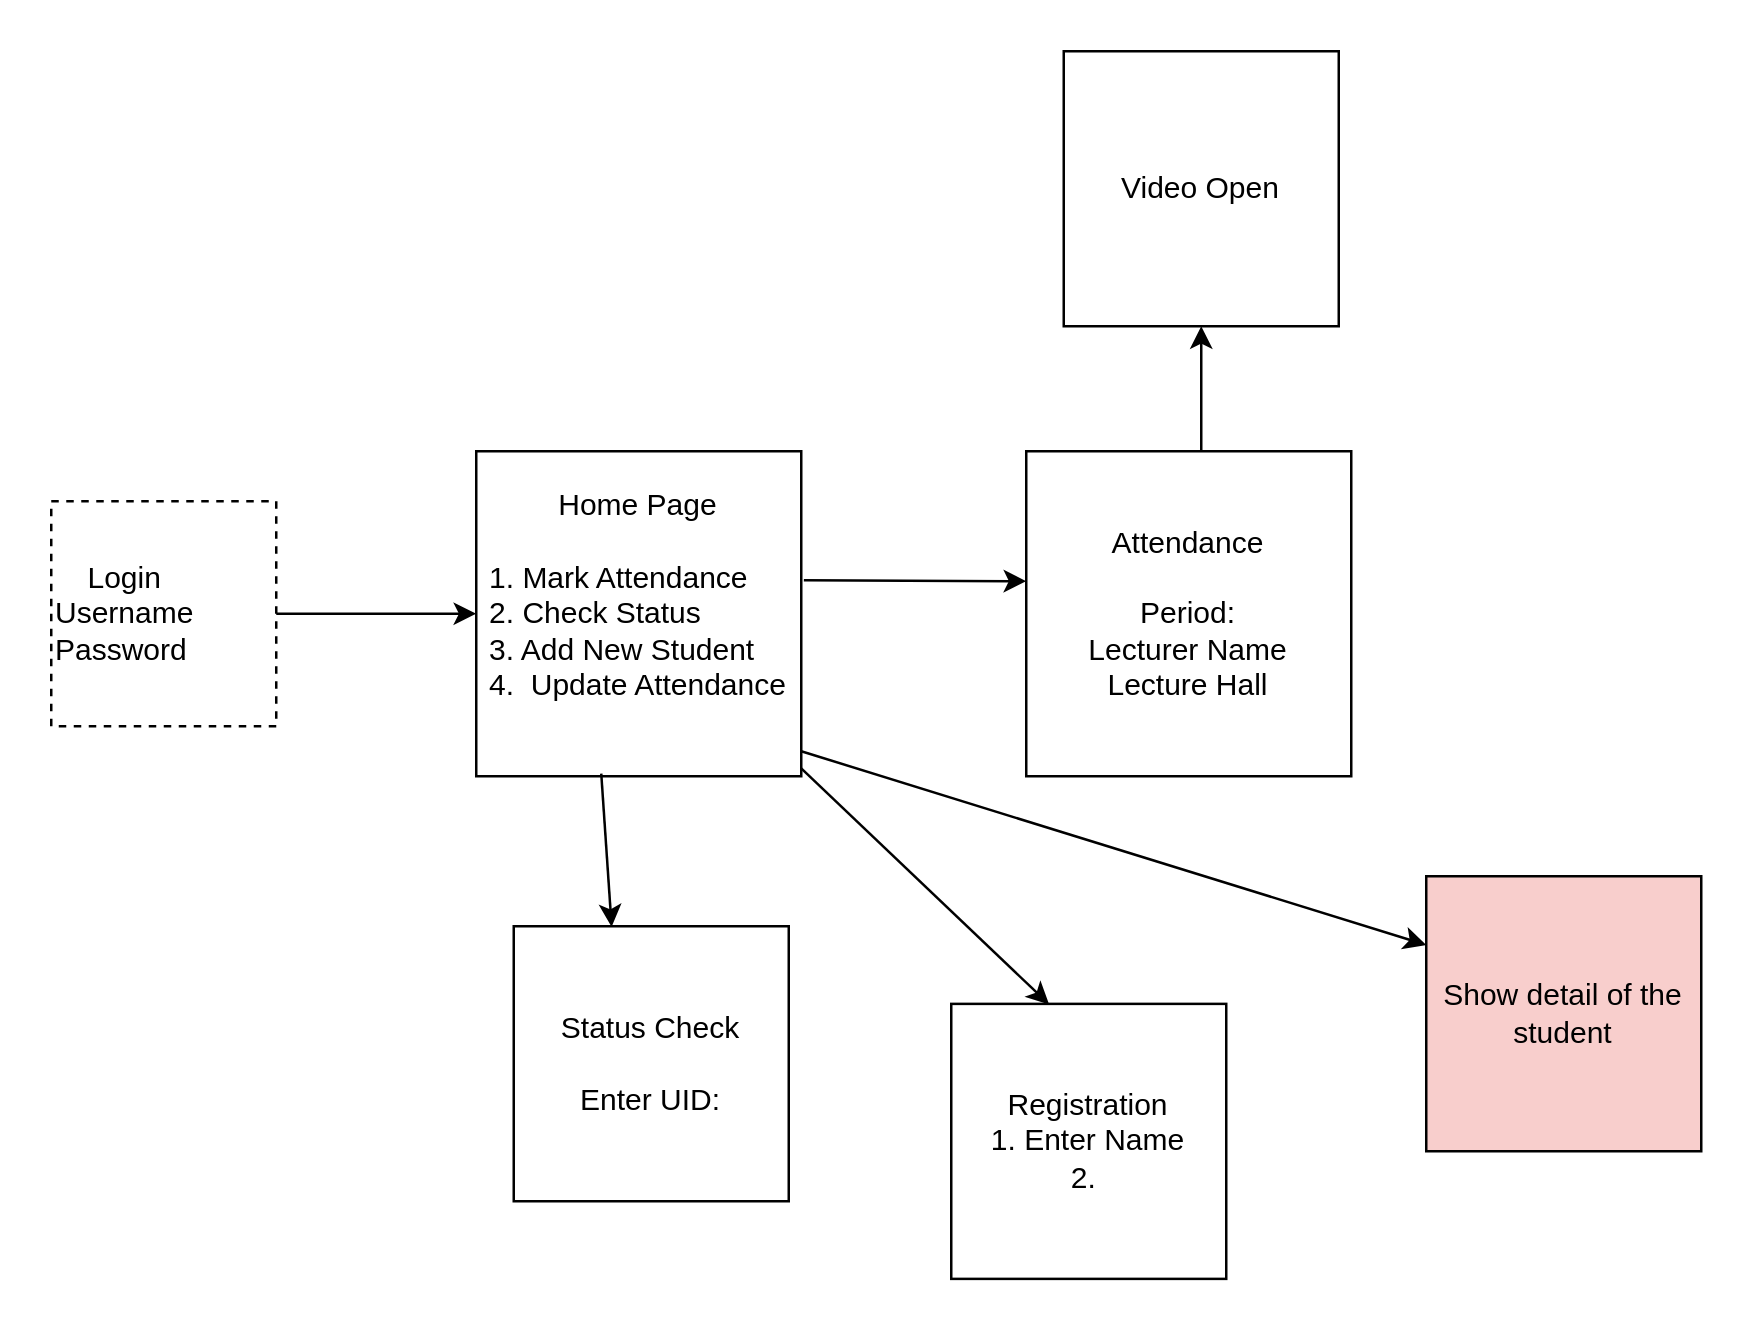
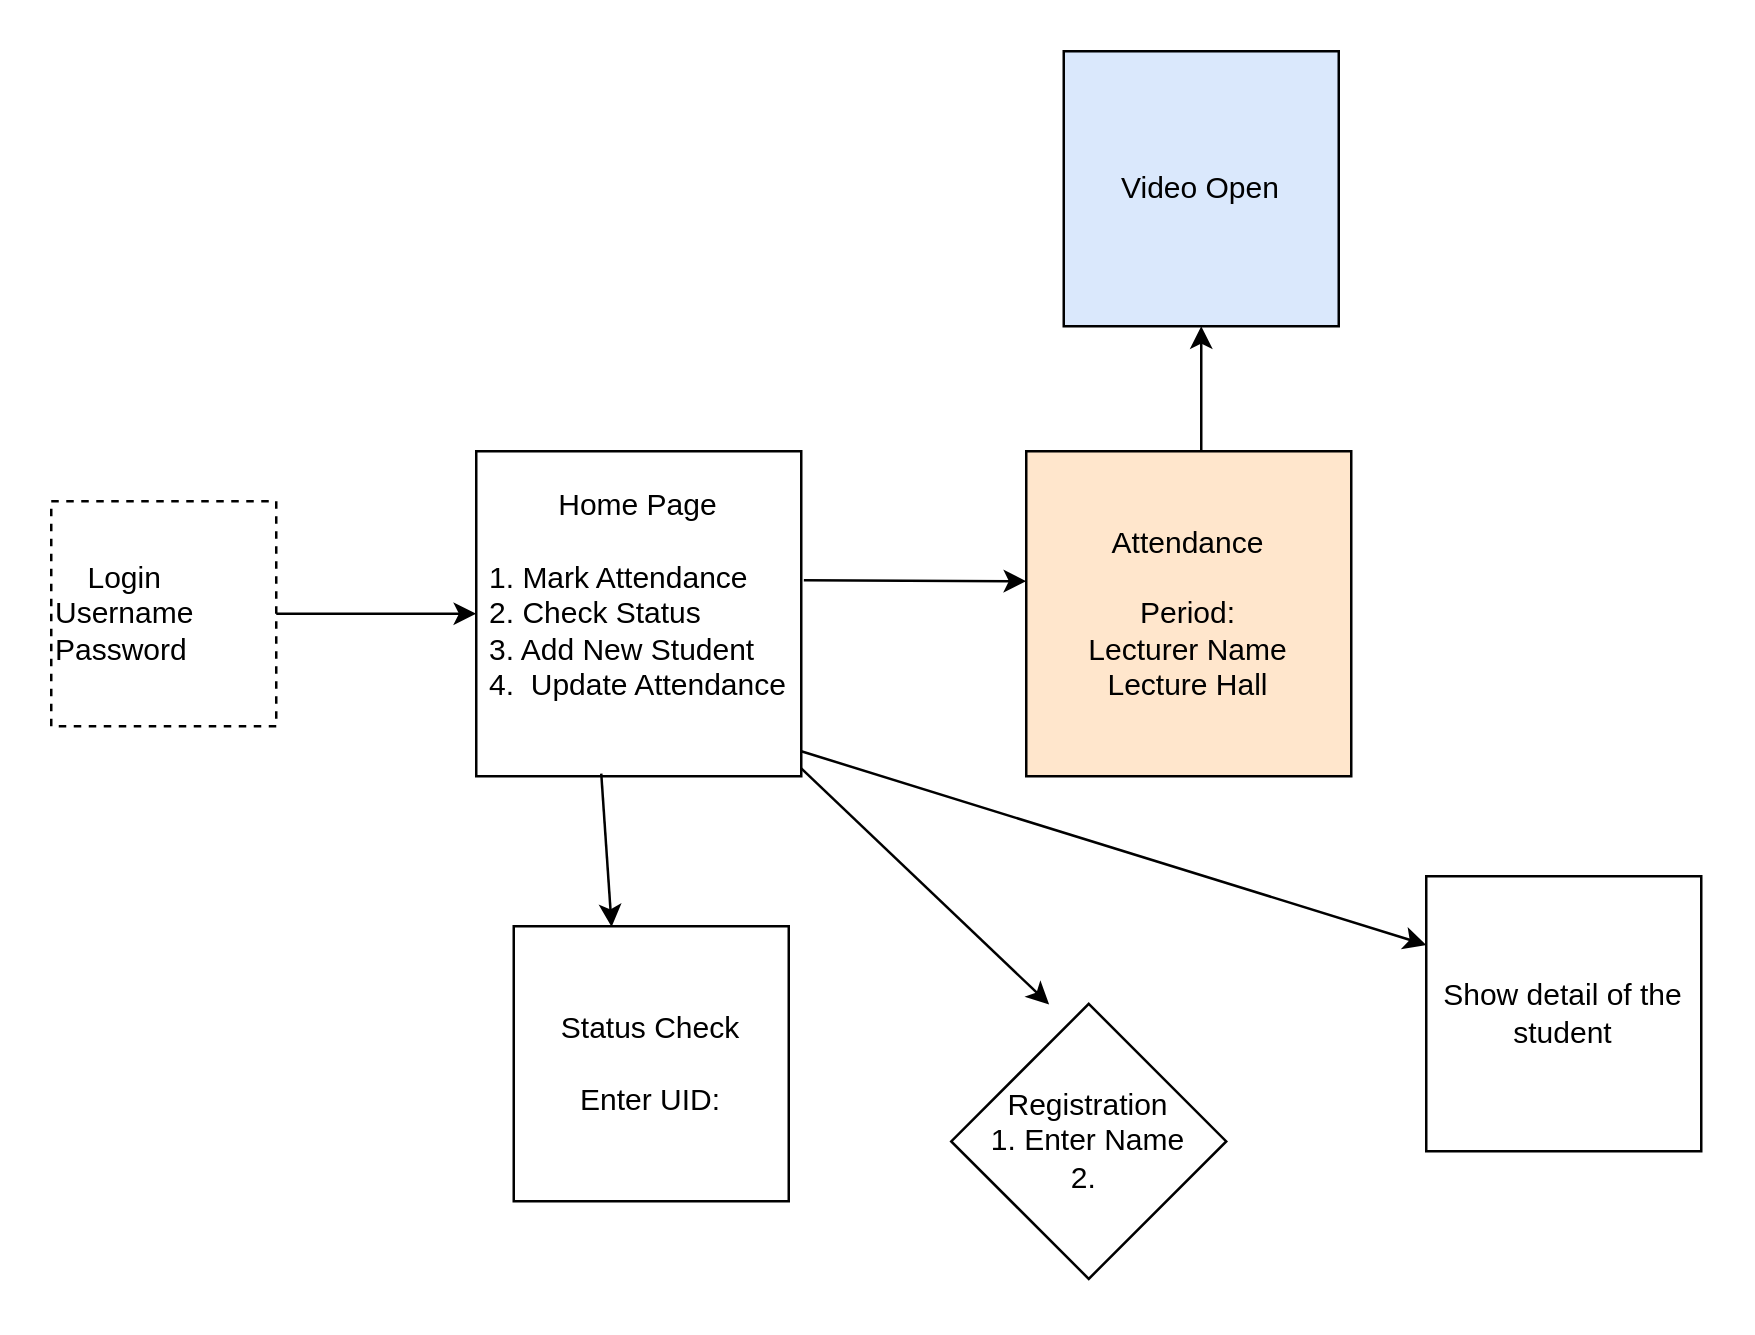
(1201, 189) -> (1201, 189)
(1189, 614) -> (1189, 614)
(1564, 1014) -> (1564, 1014)
(1089, 1141) -> (1089, 1141)
